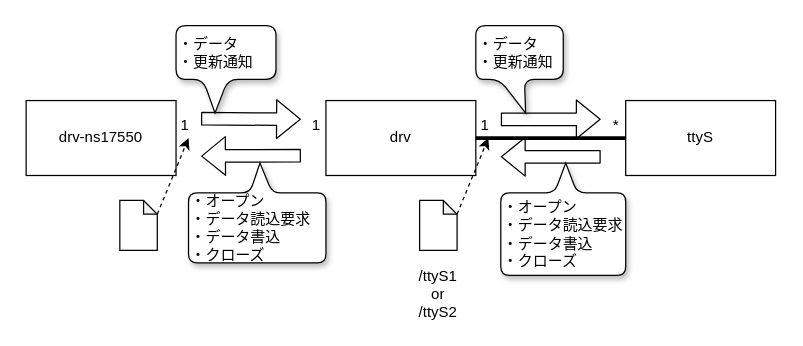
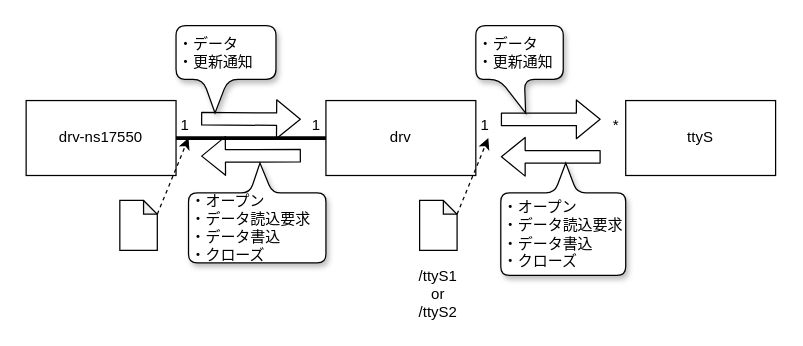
none -> (273, 138)
(579, 138) -> none
